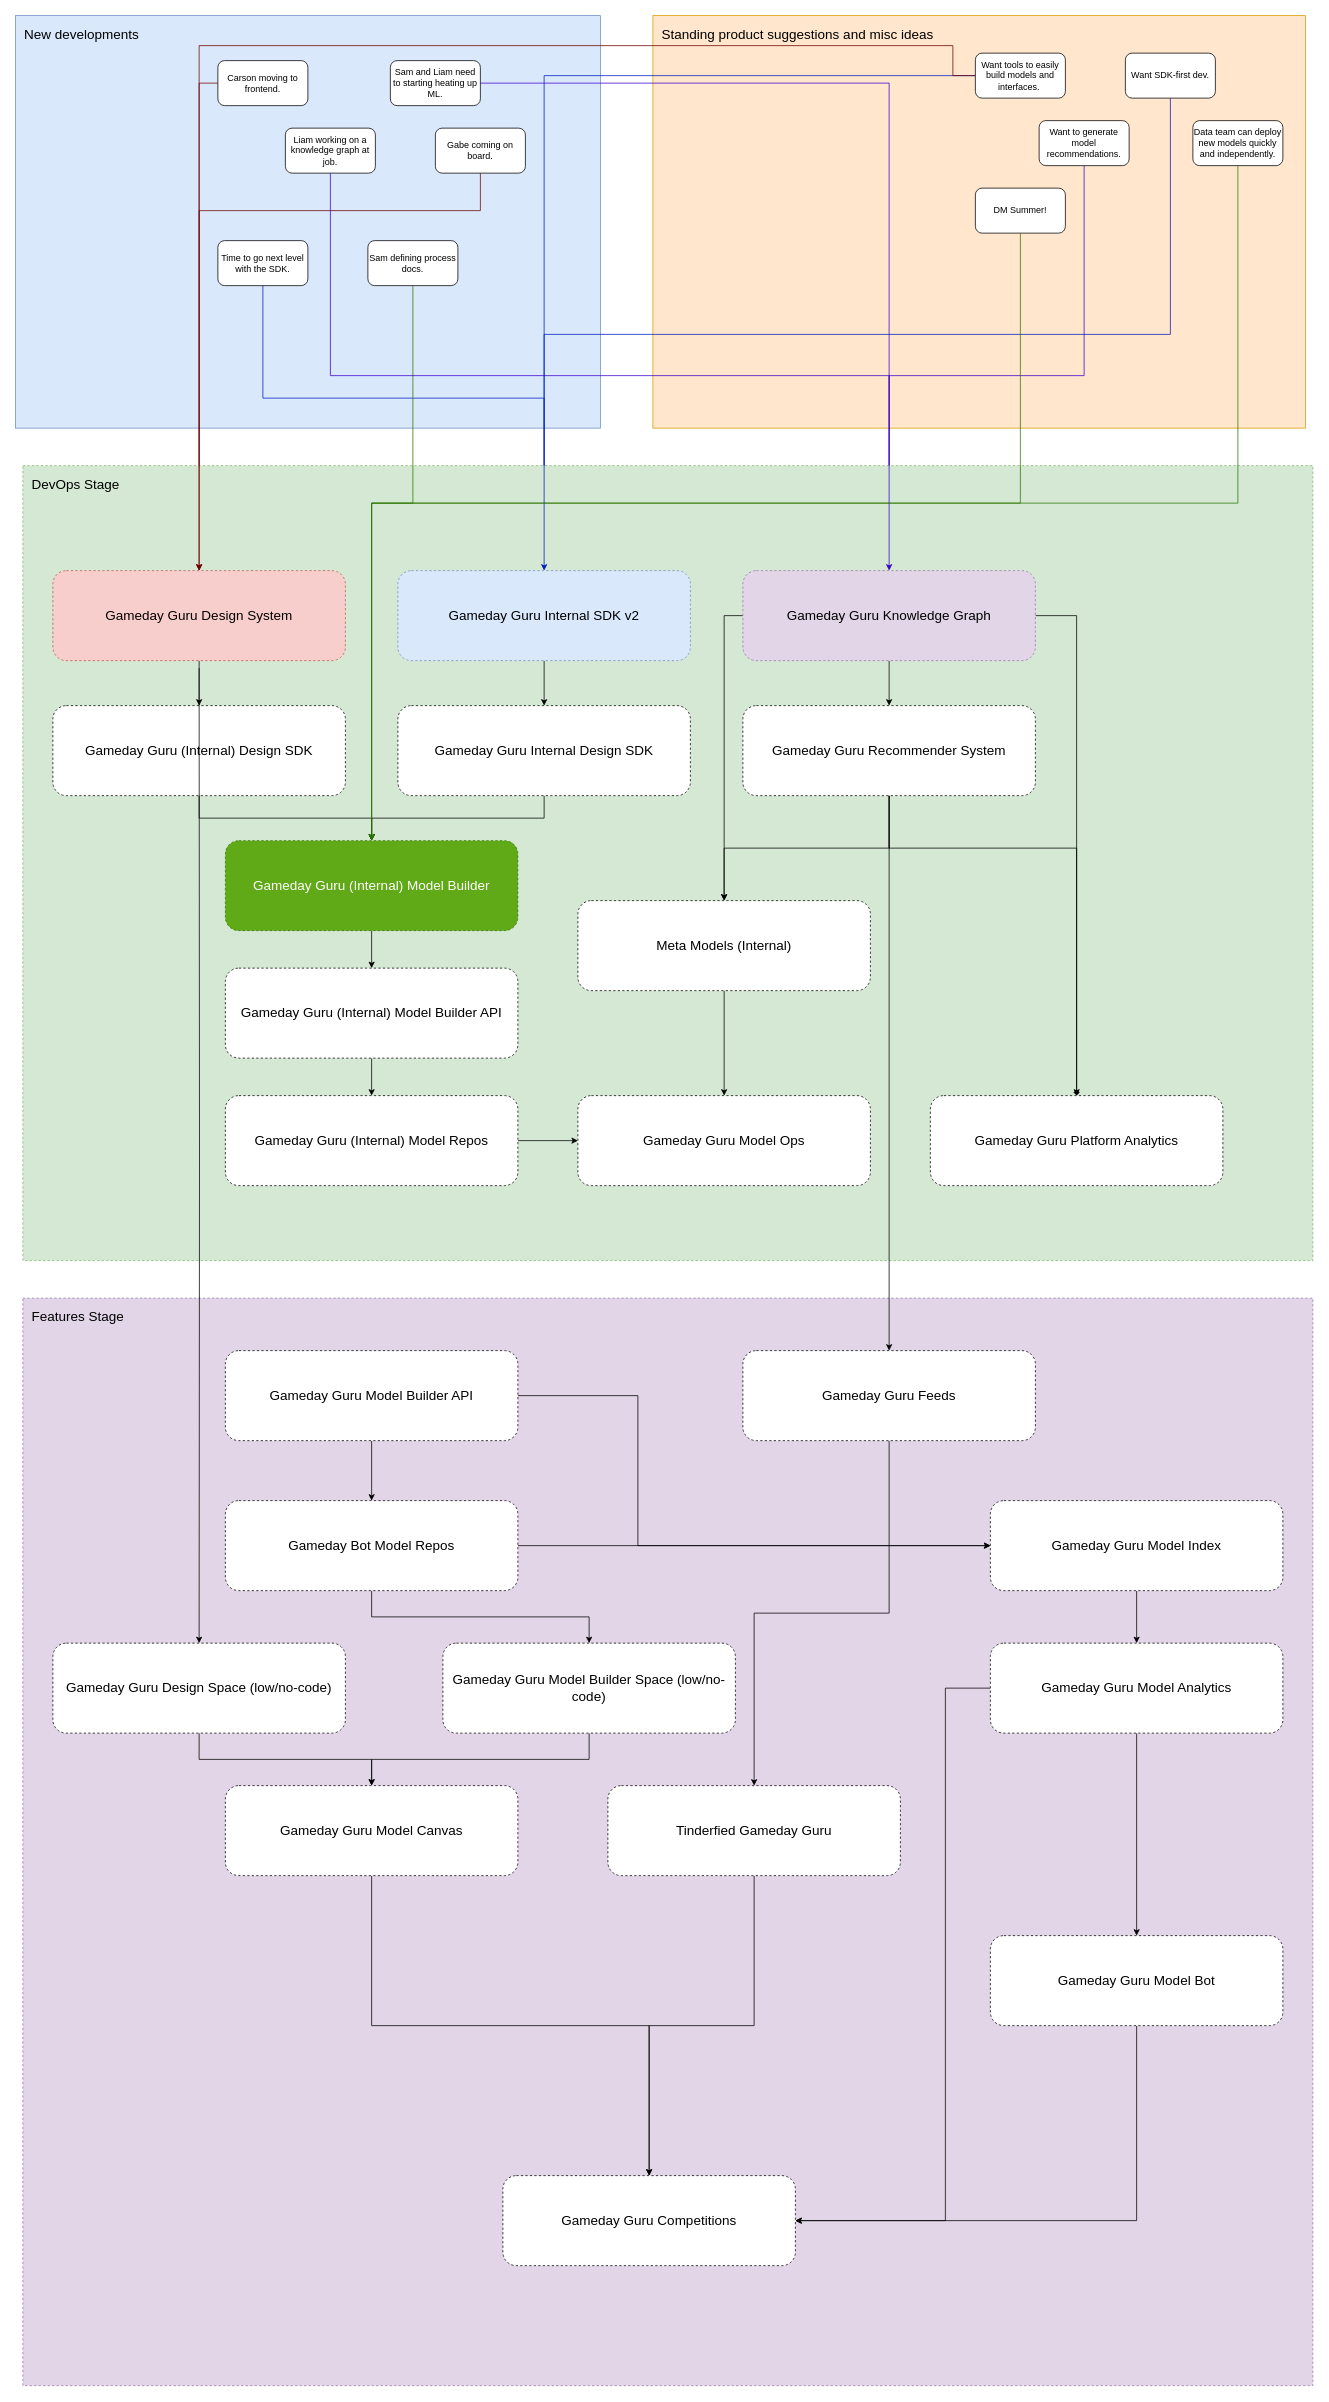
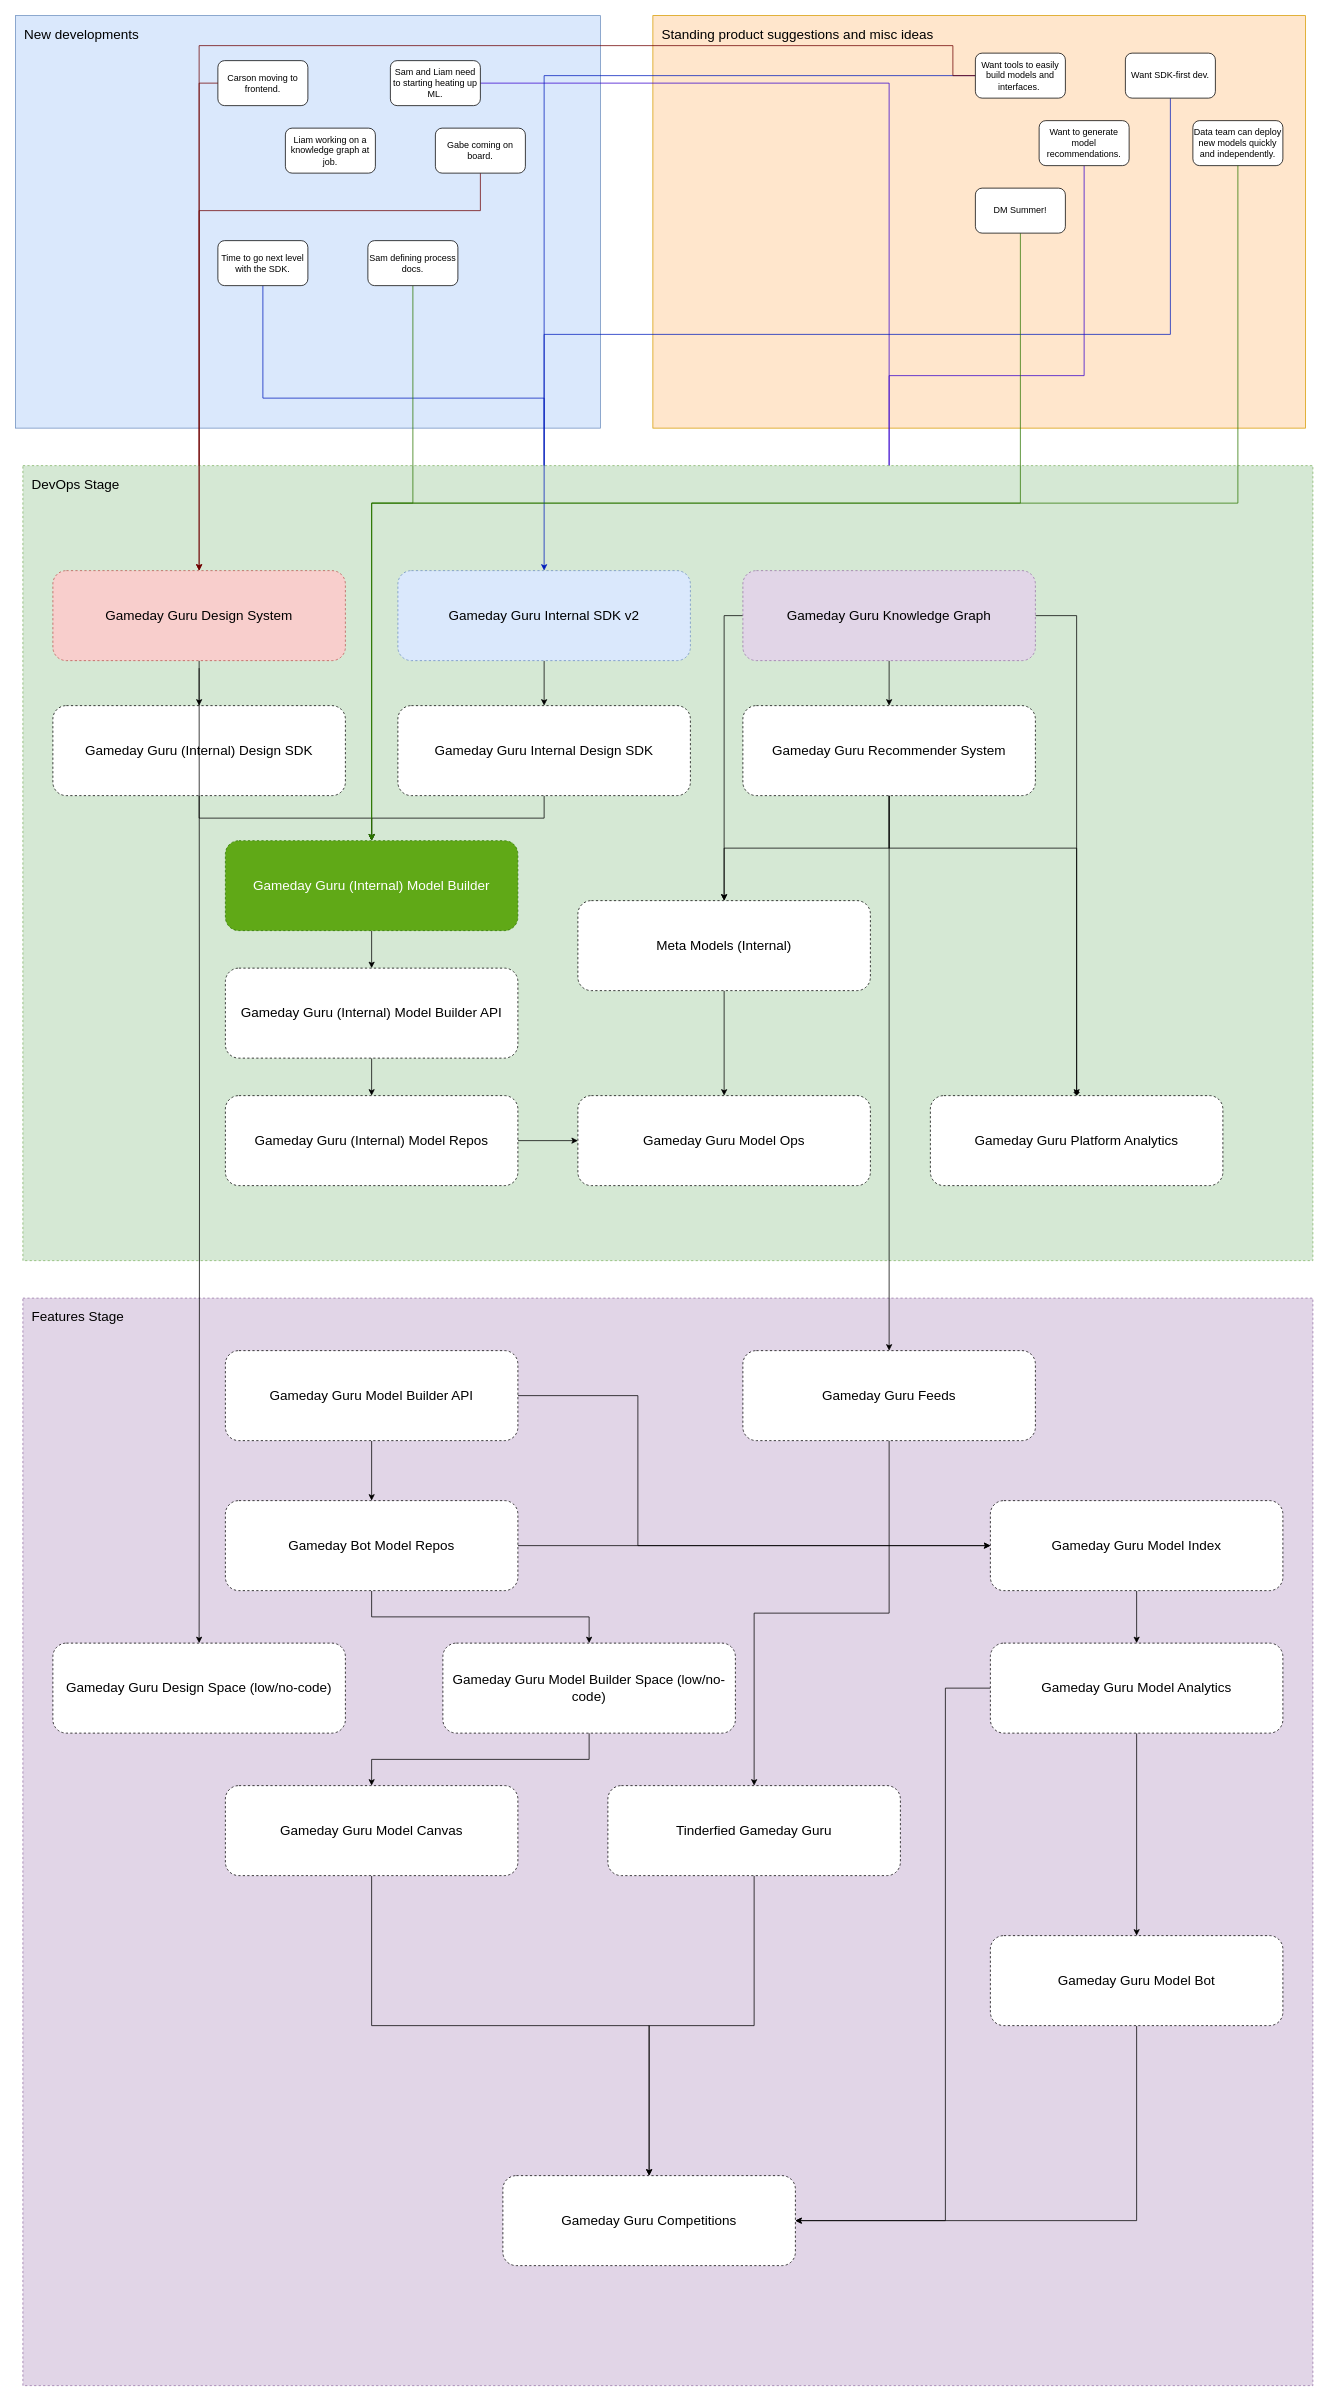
(508, 375) -> none
(270, 1759) -> none
